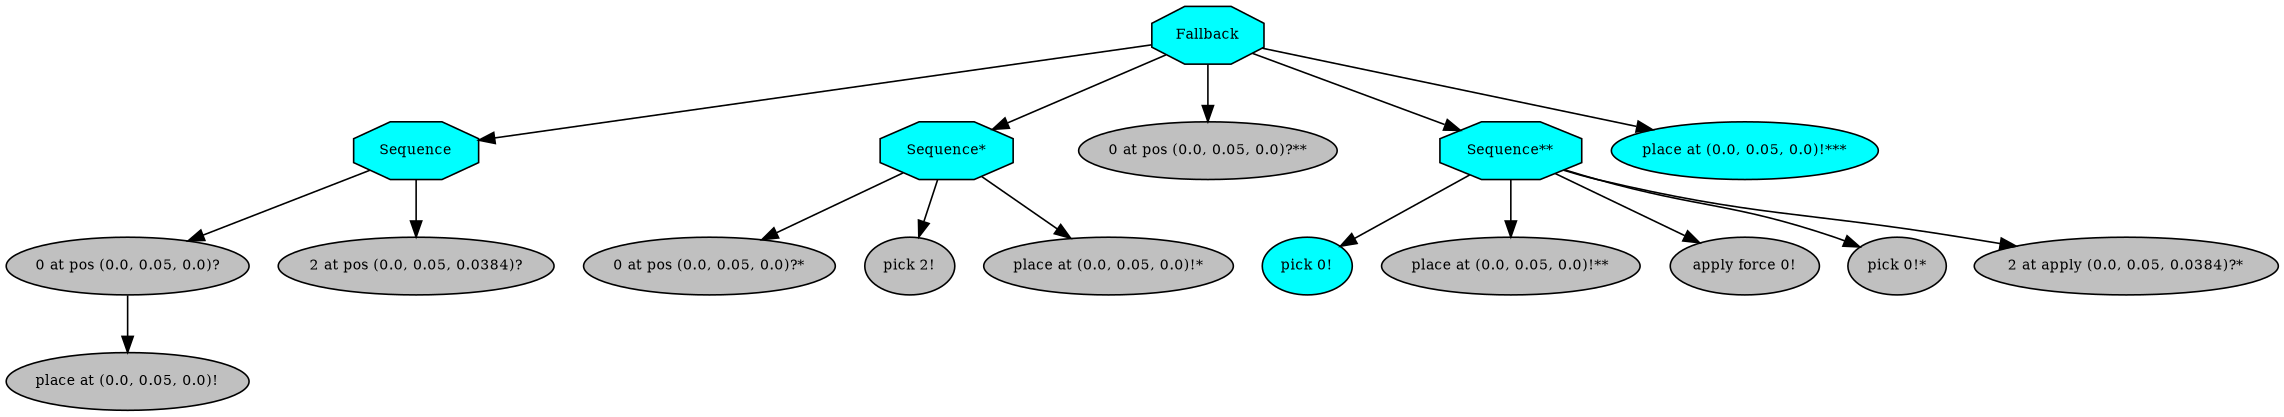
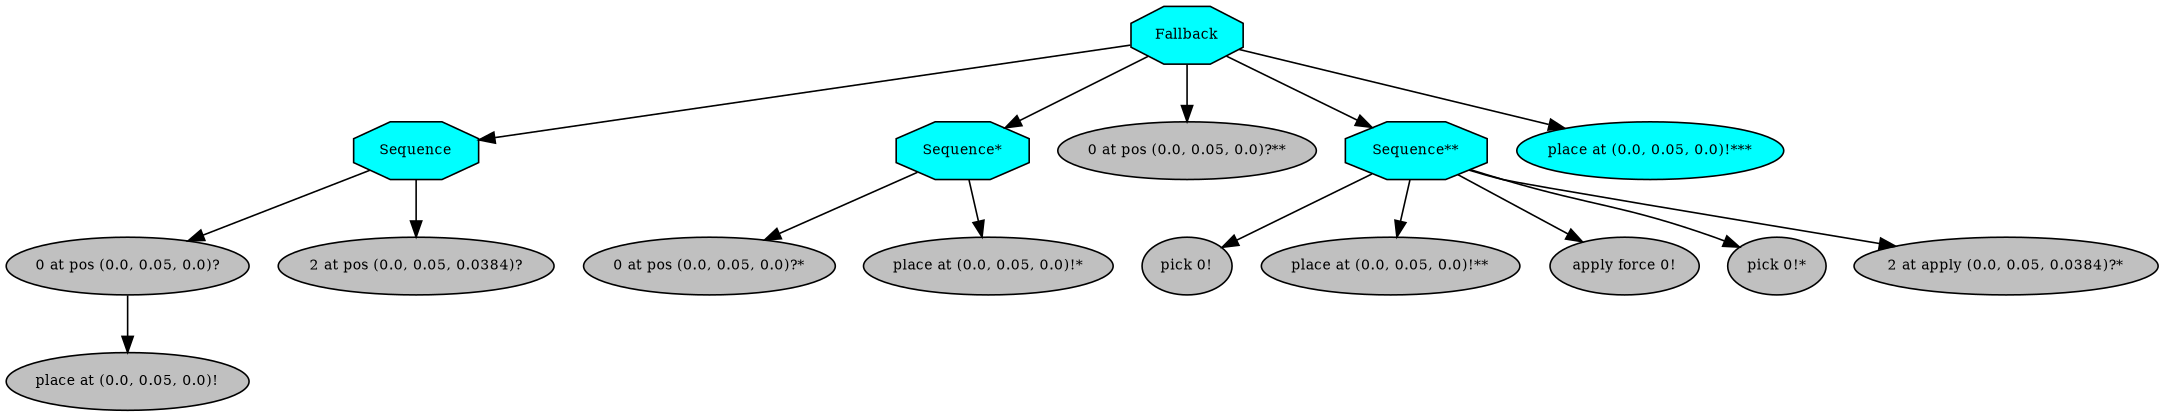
(910, 266) -> none
(1307, 266) -> (1187, 266)
